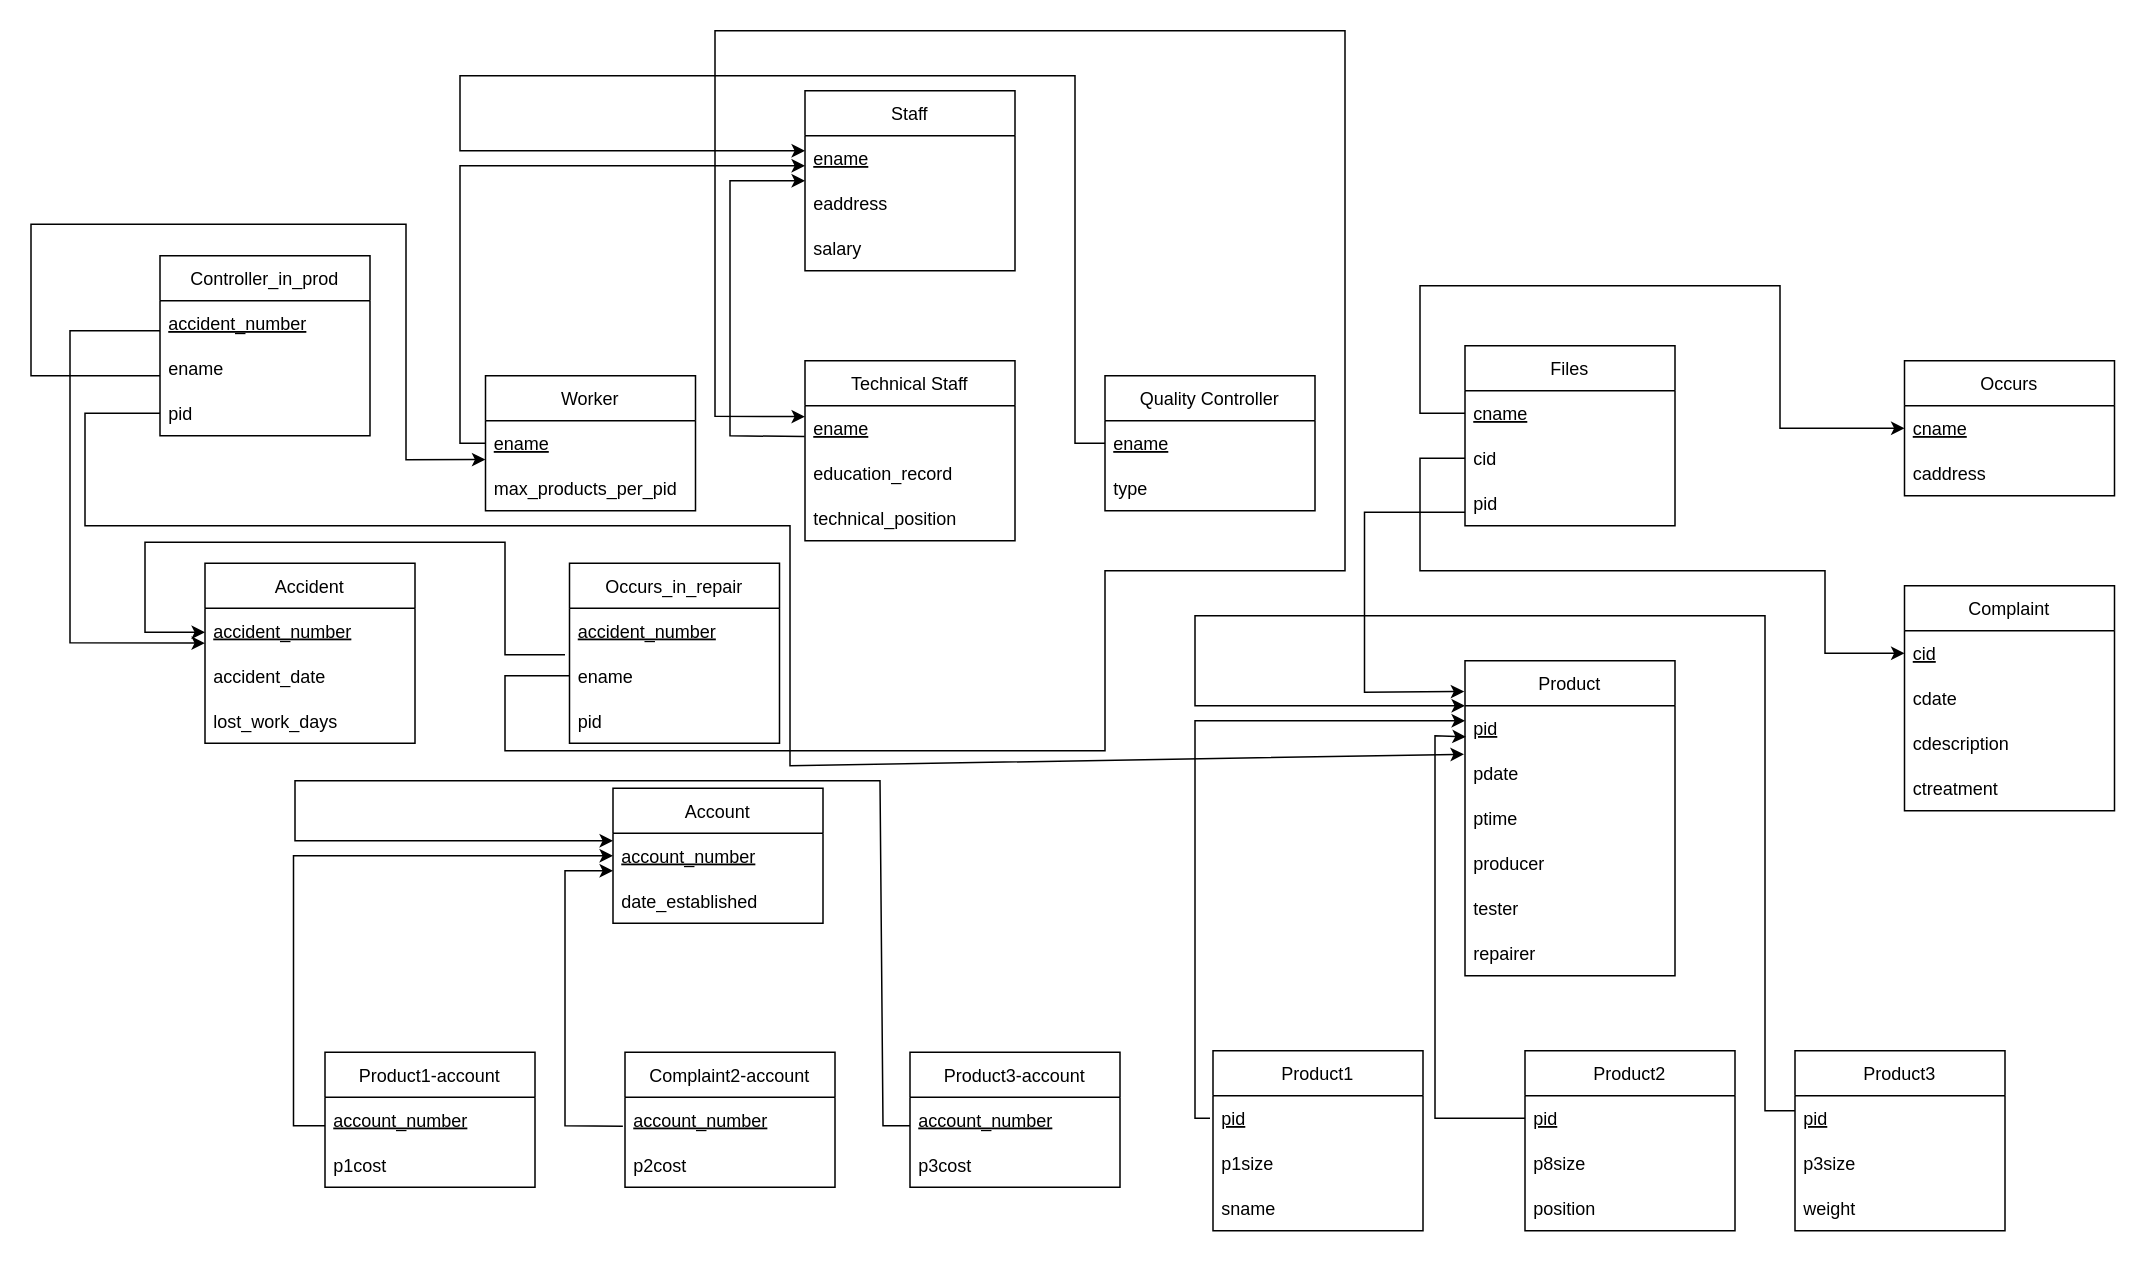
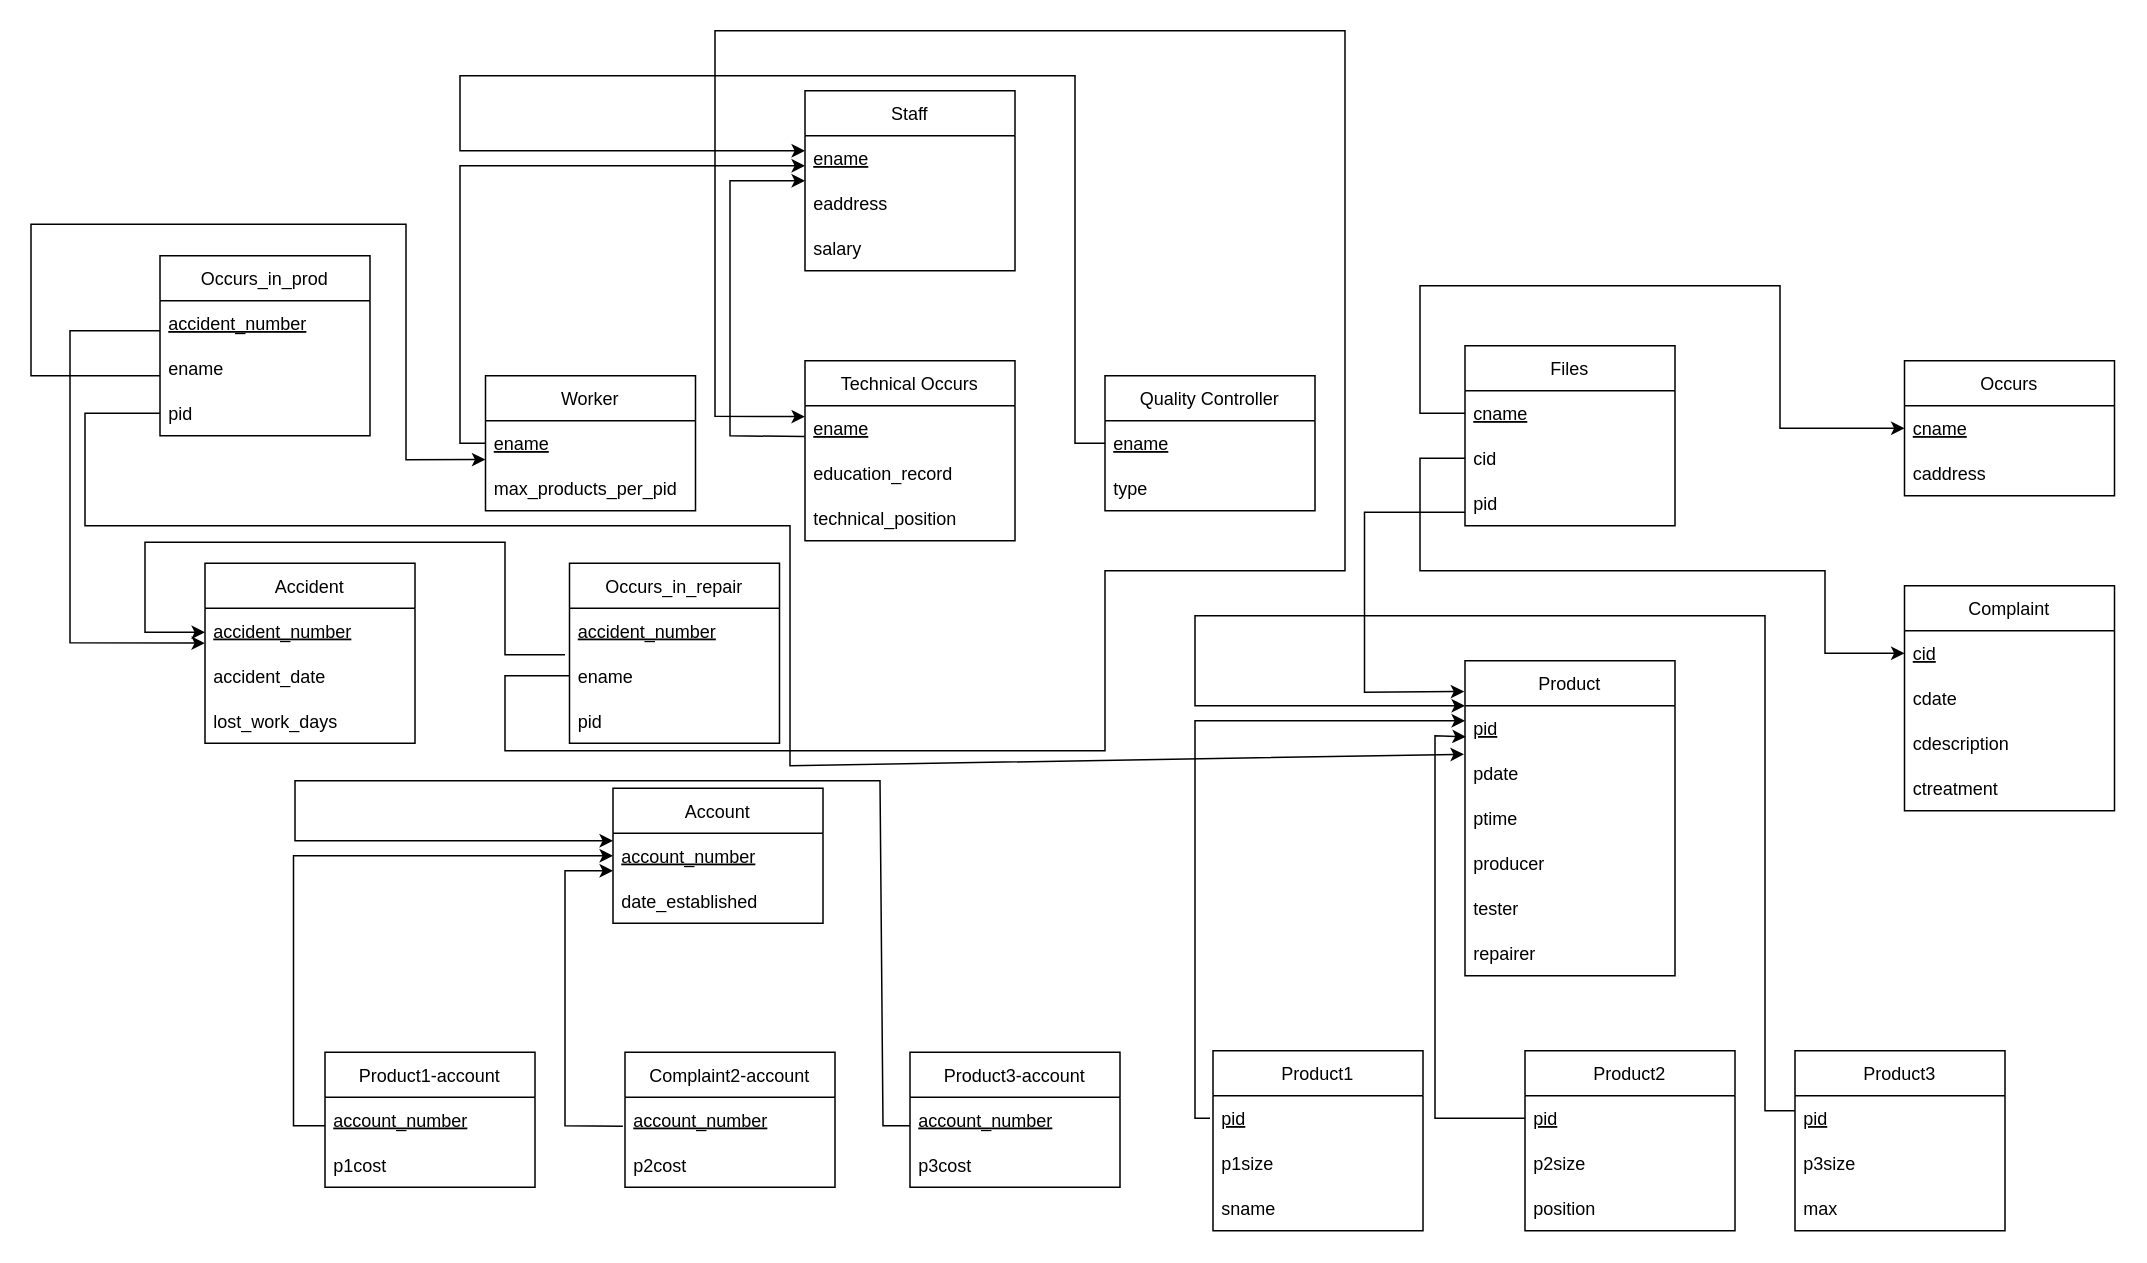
(264, 279) -> (264, 279)
(909, 384) -> (909, 384)
(1561, 1164) -> (1561, 1164)
(1831, 1209) -> (1818, 1209)
